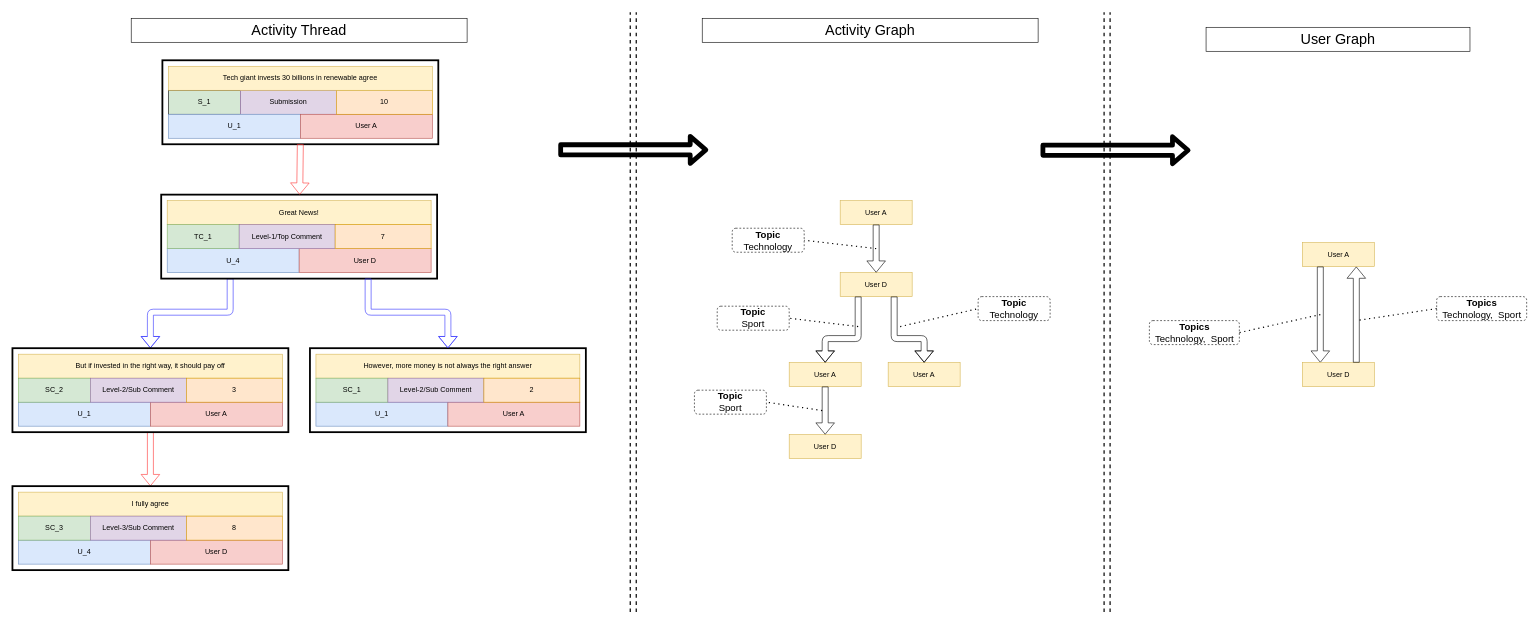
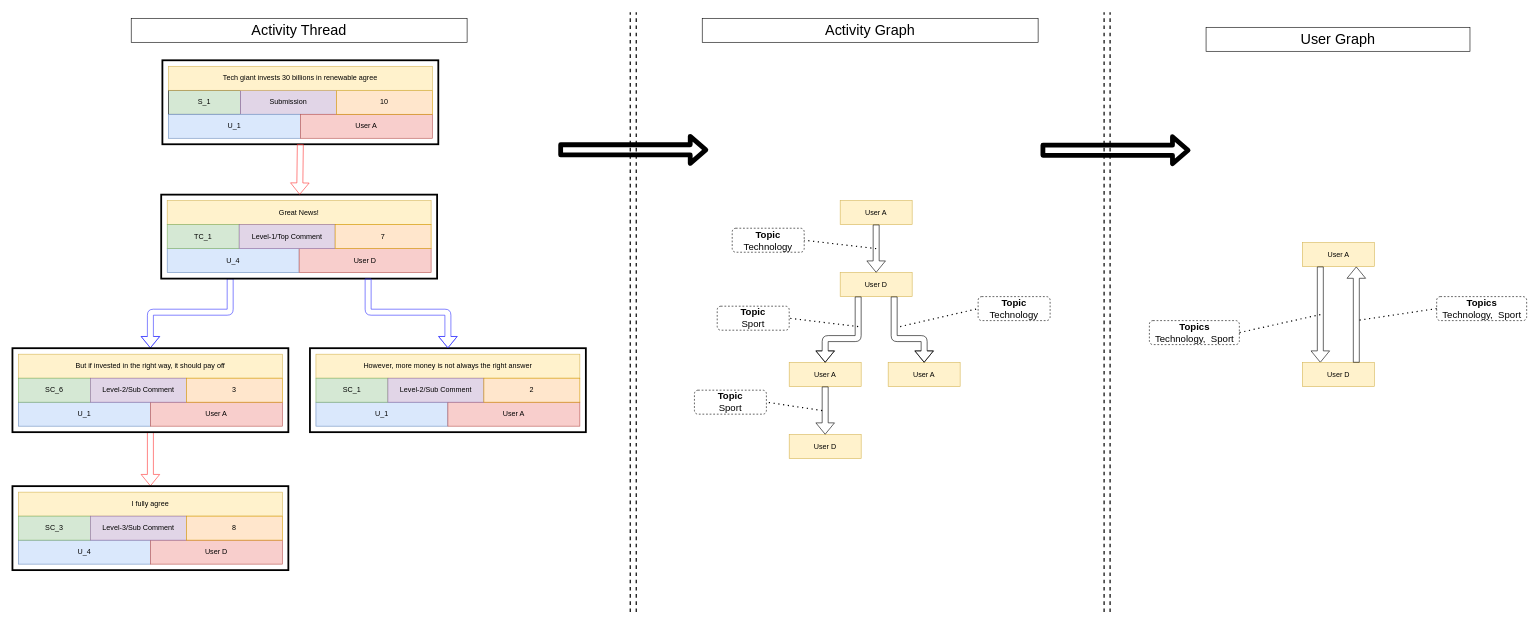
(54, 390) -> (54, 390)
